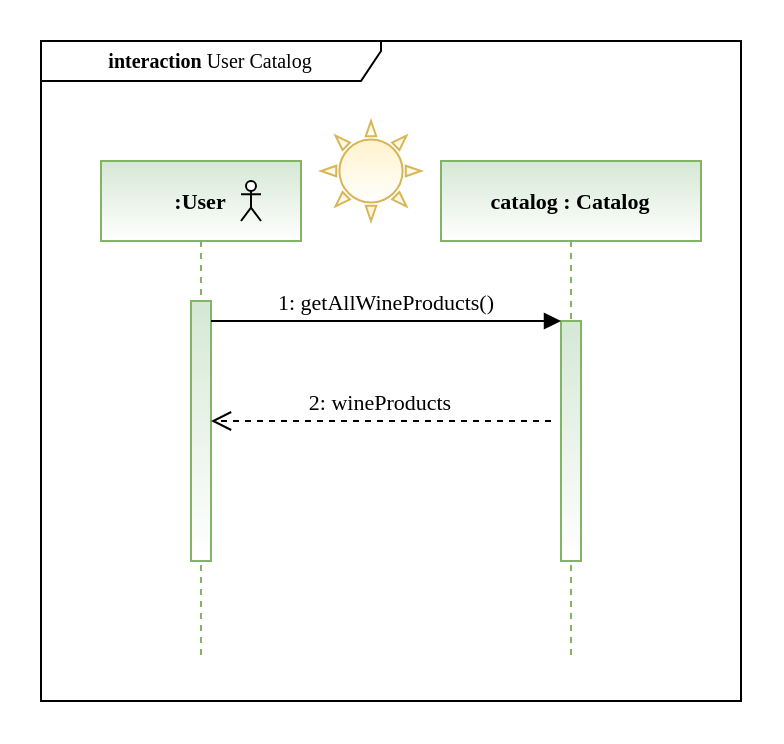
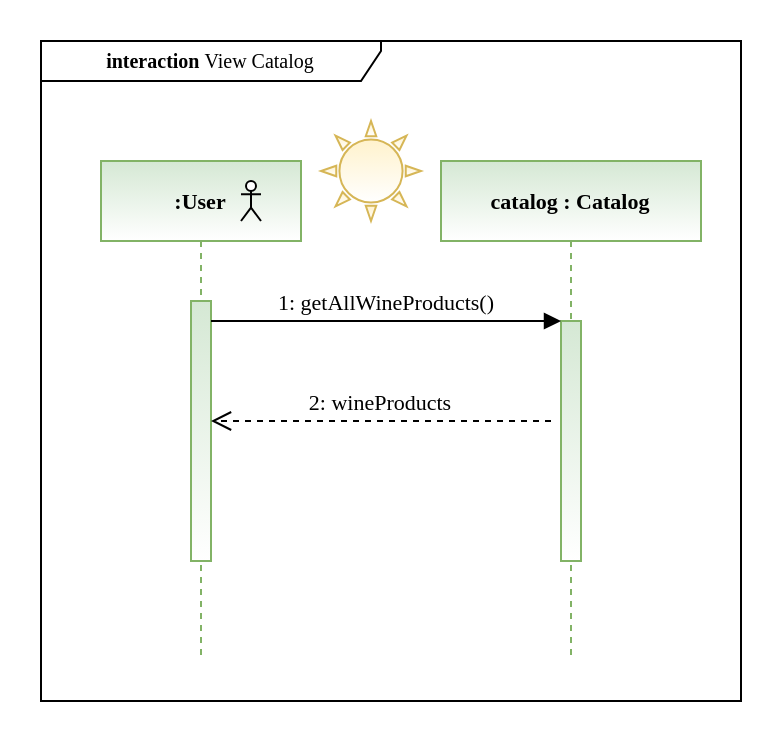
(211, 61) -> (211, 61)
